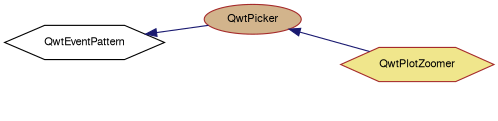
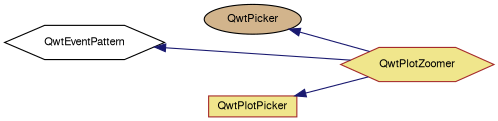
(253, 19) -> (253, 19)
(183, 29) -> (258, 54)
none -> (253, 106)
